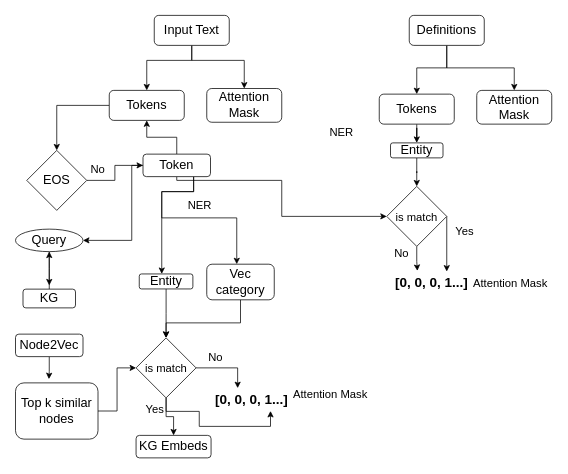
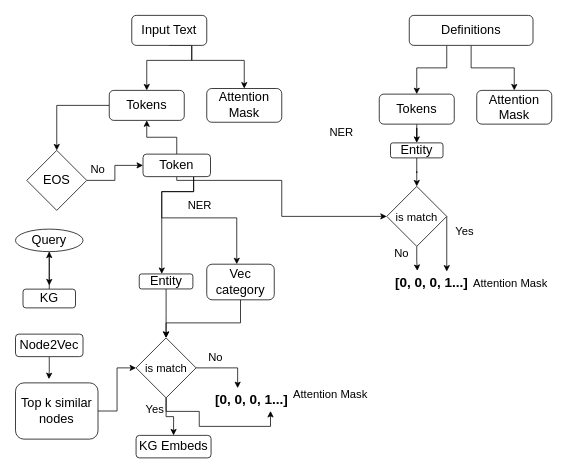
(192, 30) -> (169, 30)
(447, 30) -> (471, 30)
(132, 225) -> none
